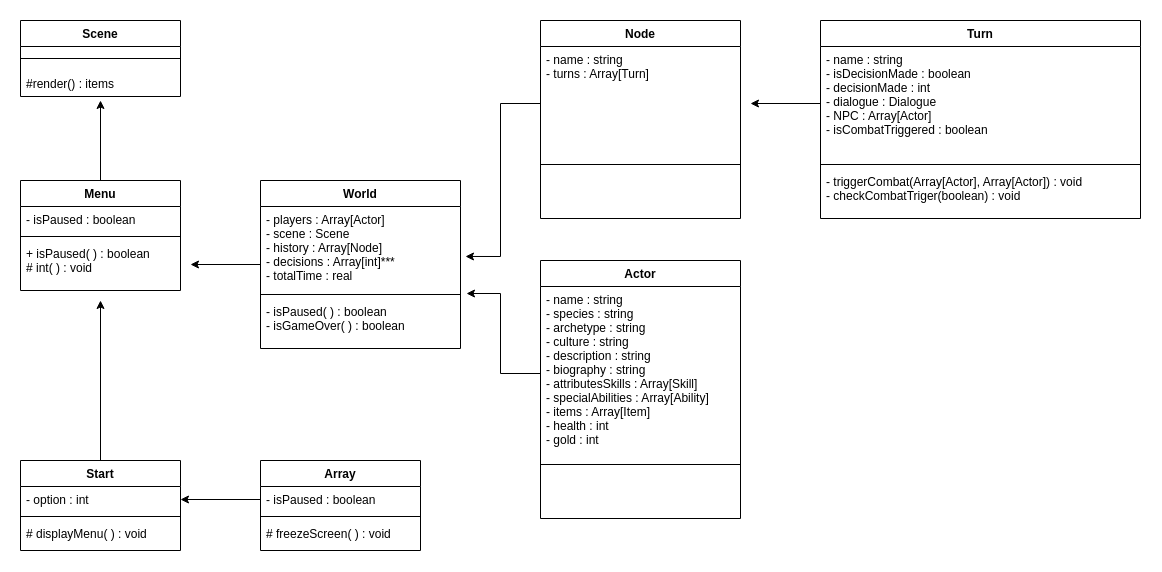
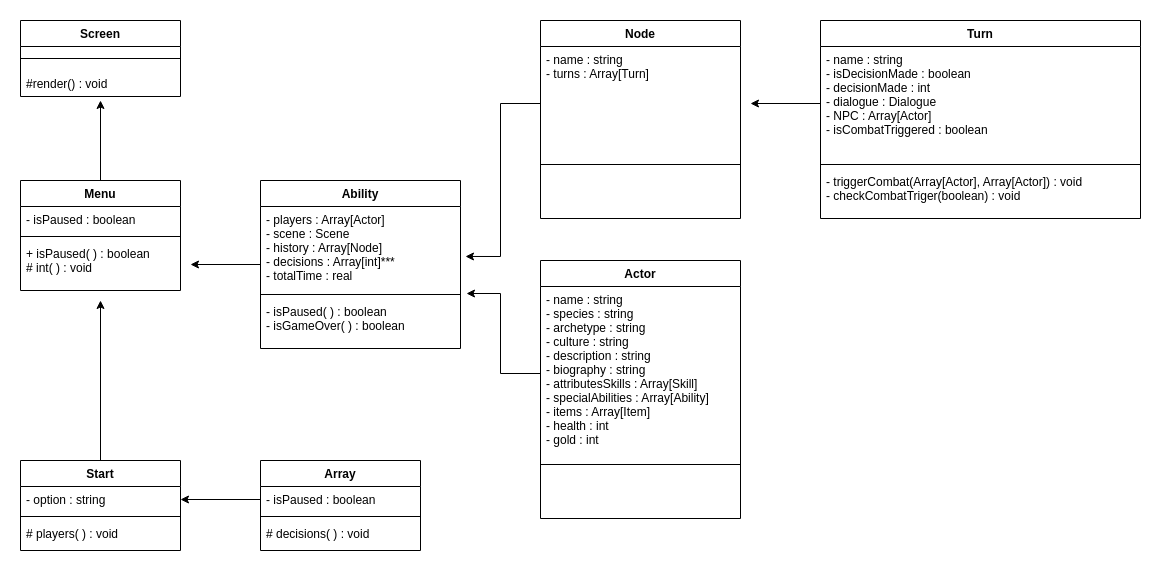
(100, 34) -> (100, 34)
(77, 84) -> (74, 84)
(360, 194) -> (360, 194)
(64, 500) -> (74, 500)
(91, 534) -> (79, 534)
(337, 534) -> (324, 534)
